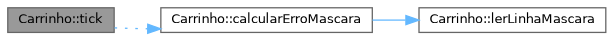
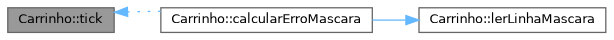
(131, 28) -> (144, 11)
